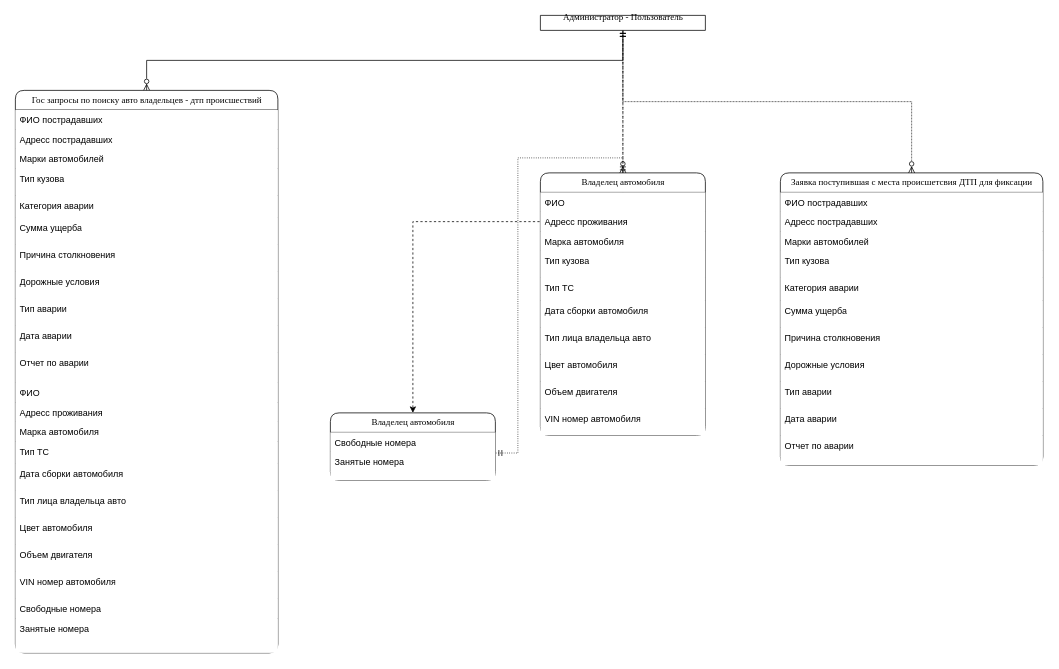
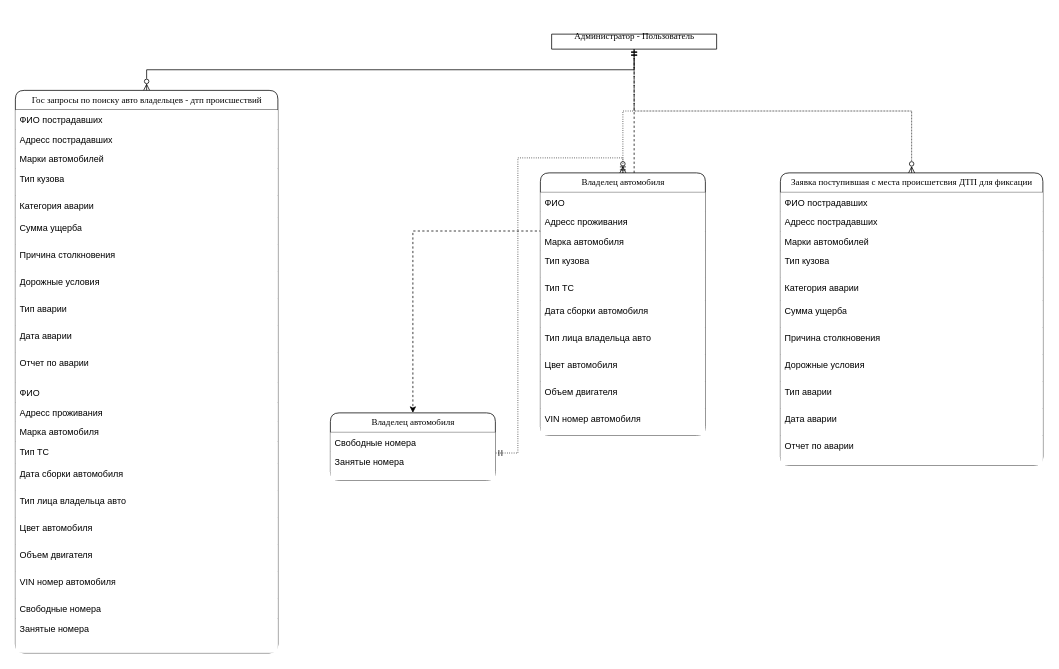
(623, 23) -> (634, 42)
